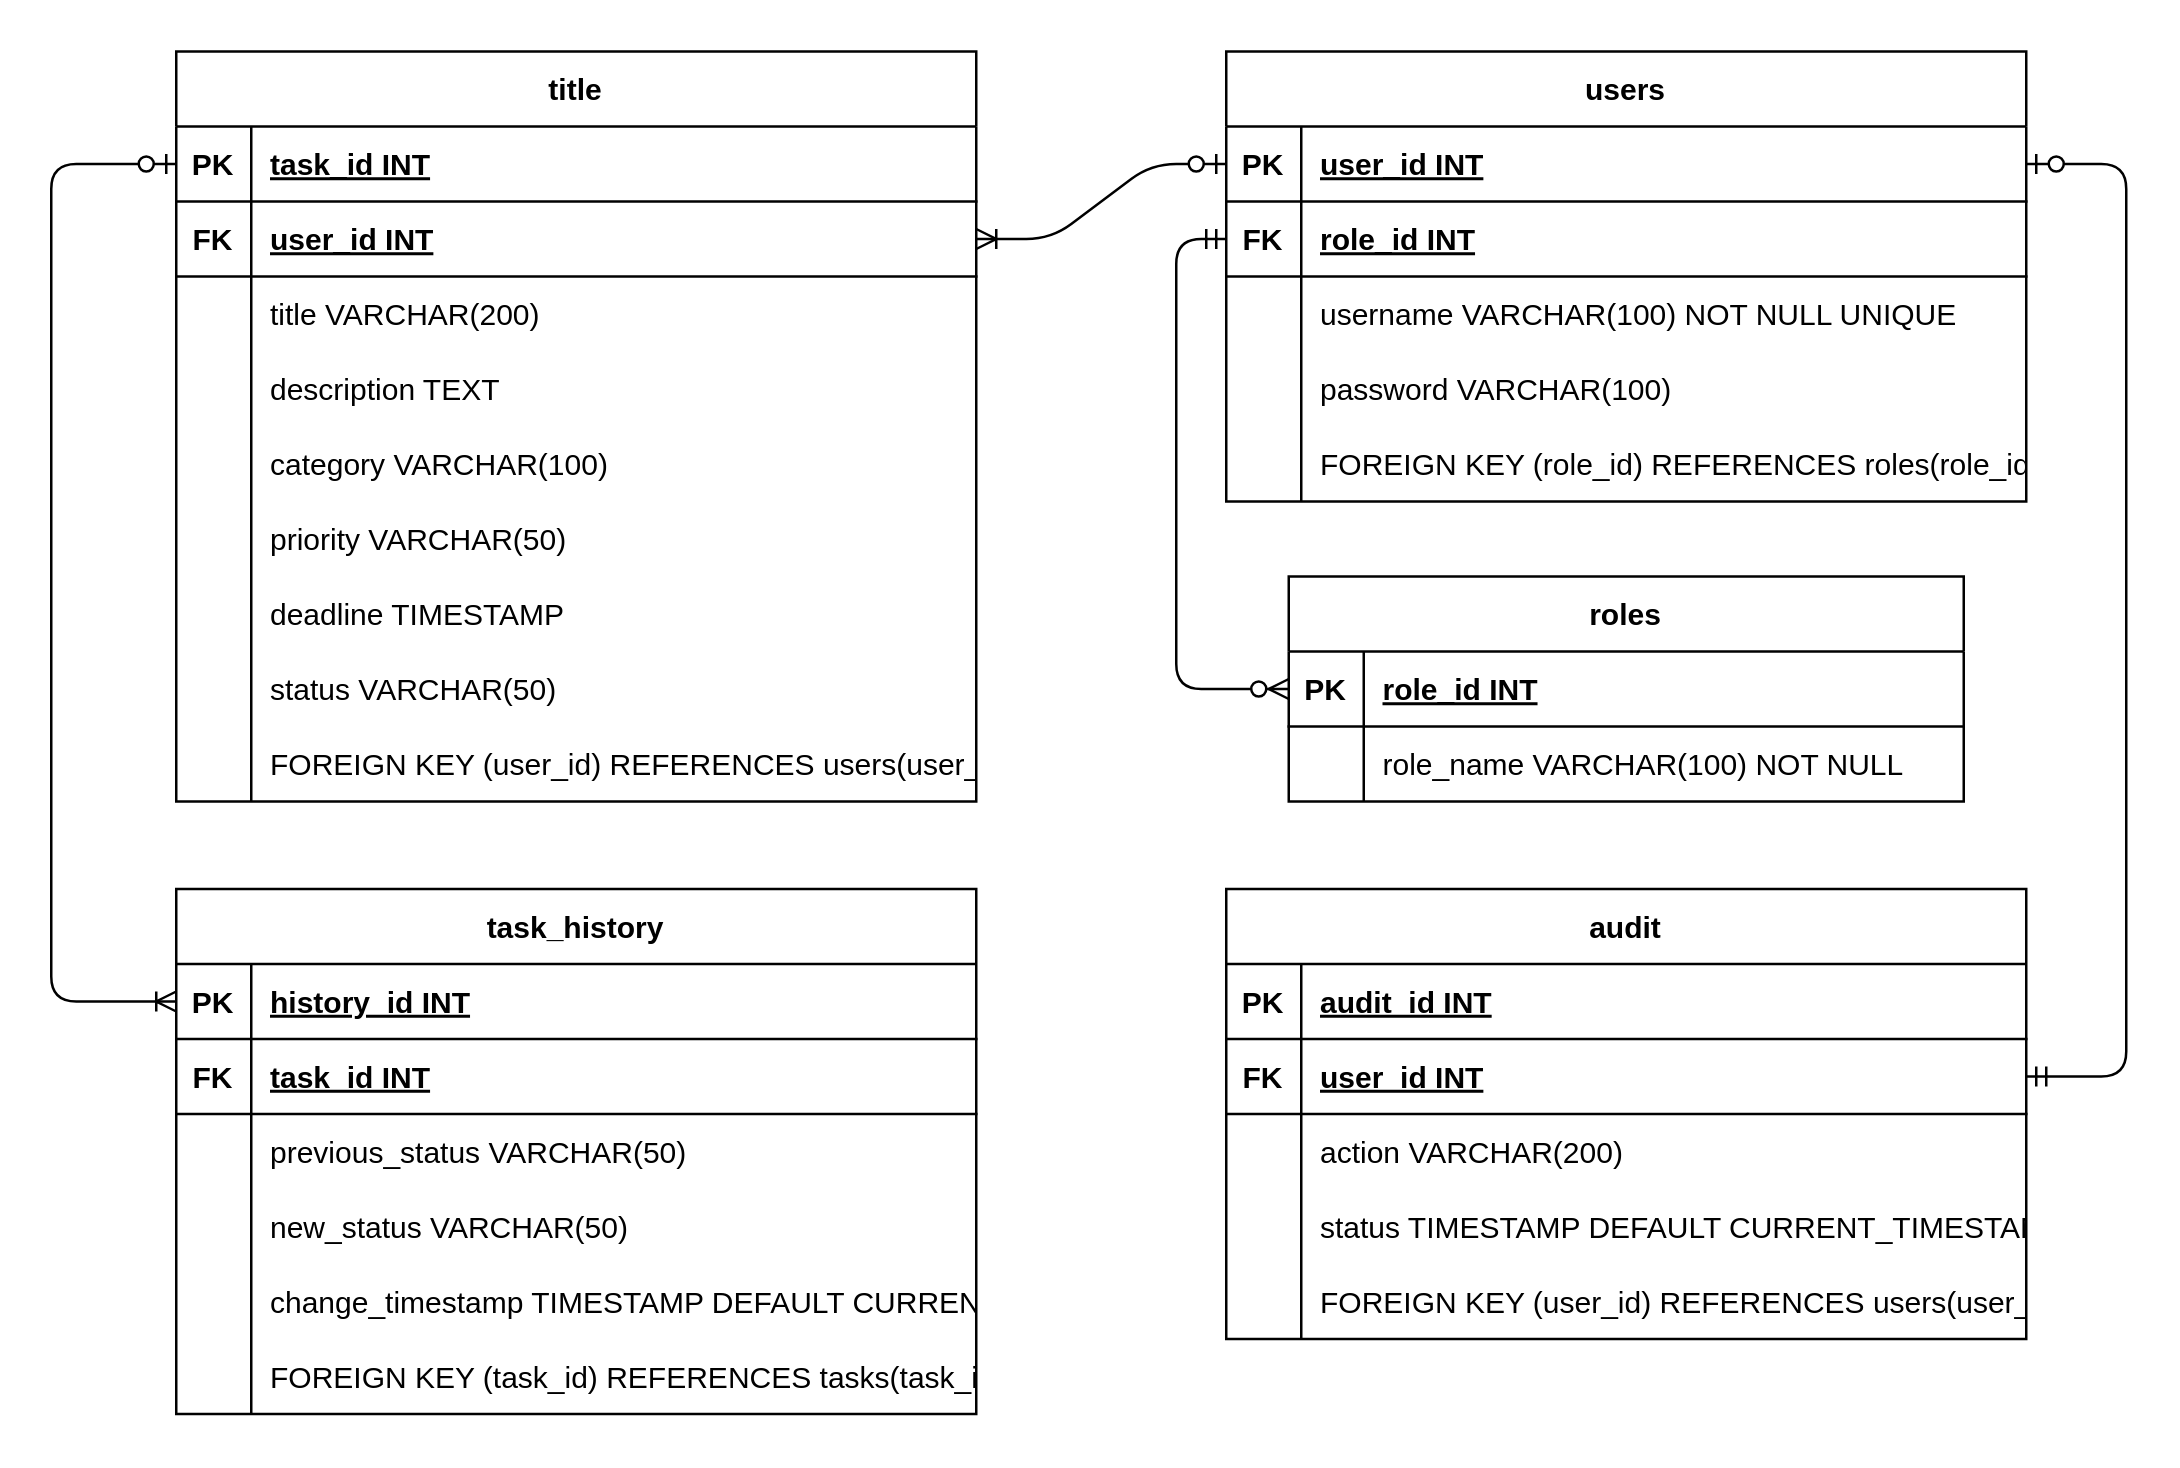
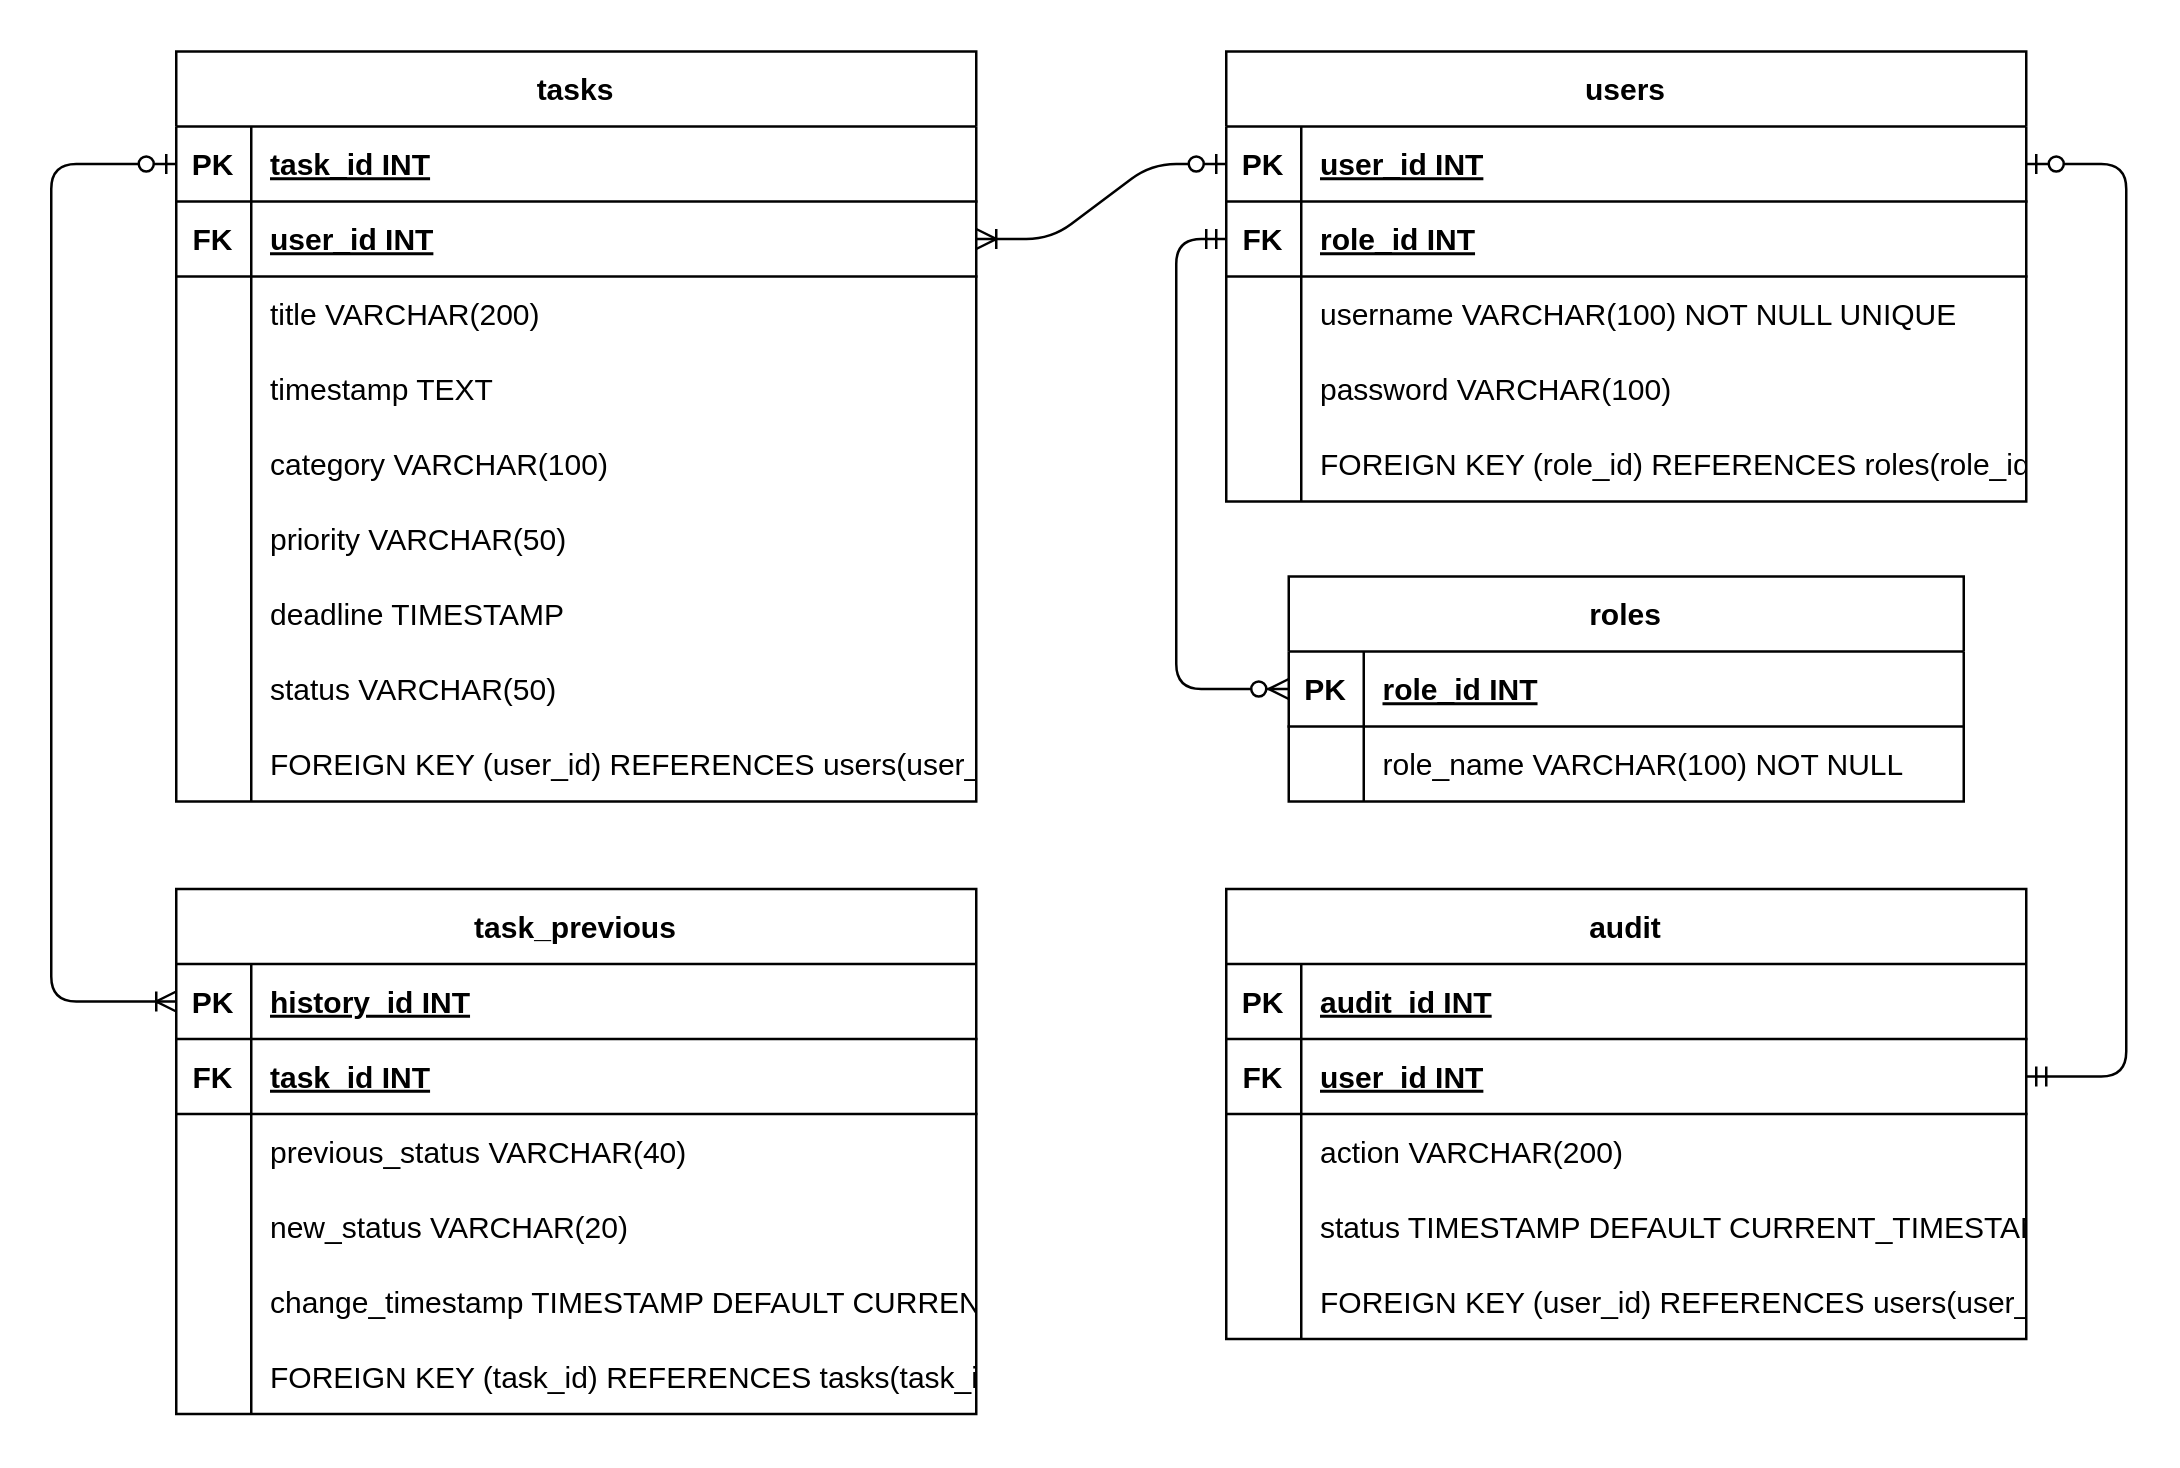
(575, 90) -> (575, 90)
(393, 390) -> (380, 390)
(575, 928) -> (575, 928)
(489, 1153) -> (489, 1153)
(451, 1228) -> (451, 1228)
